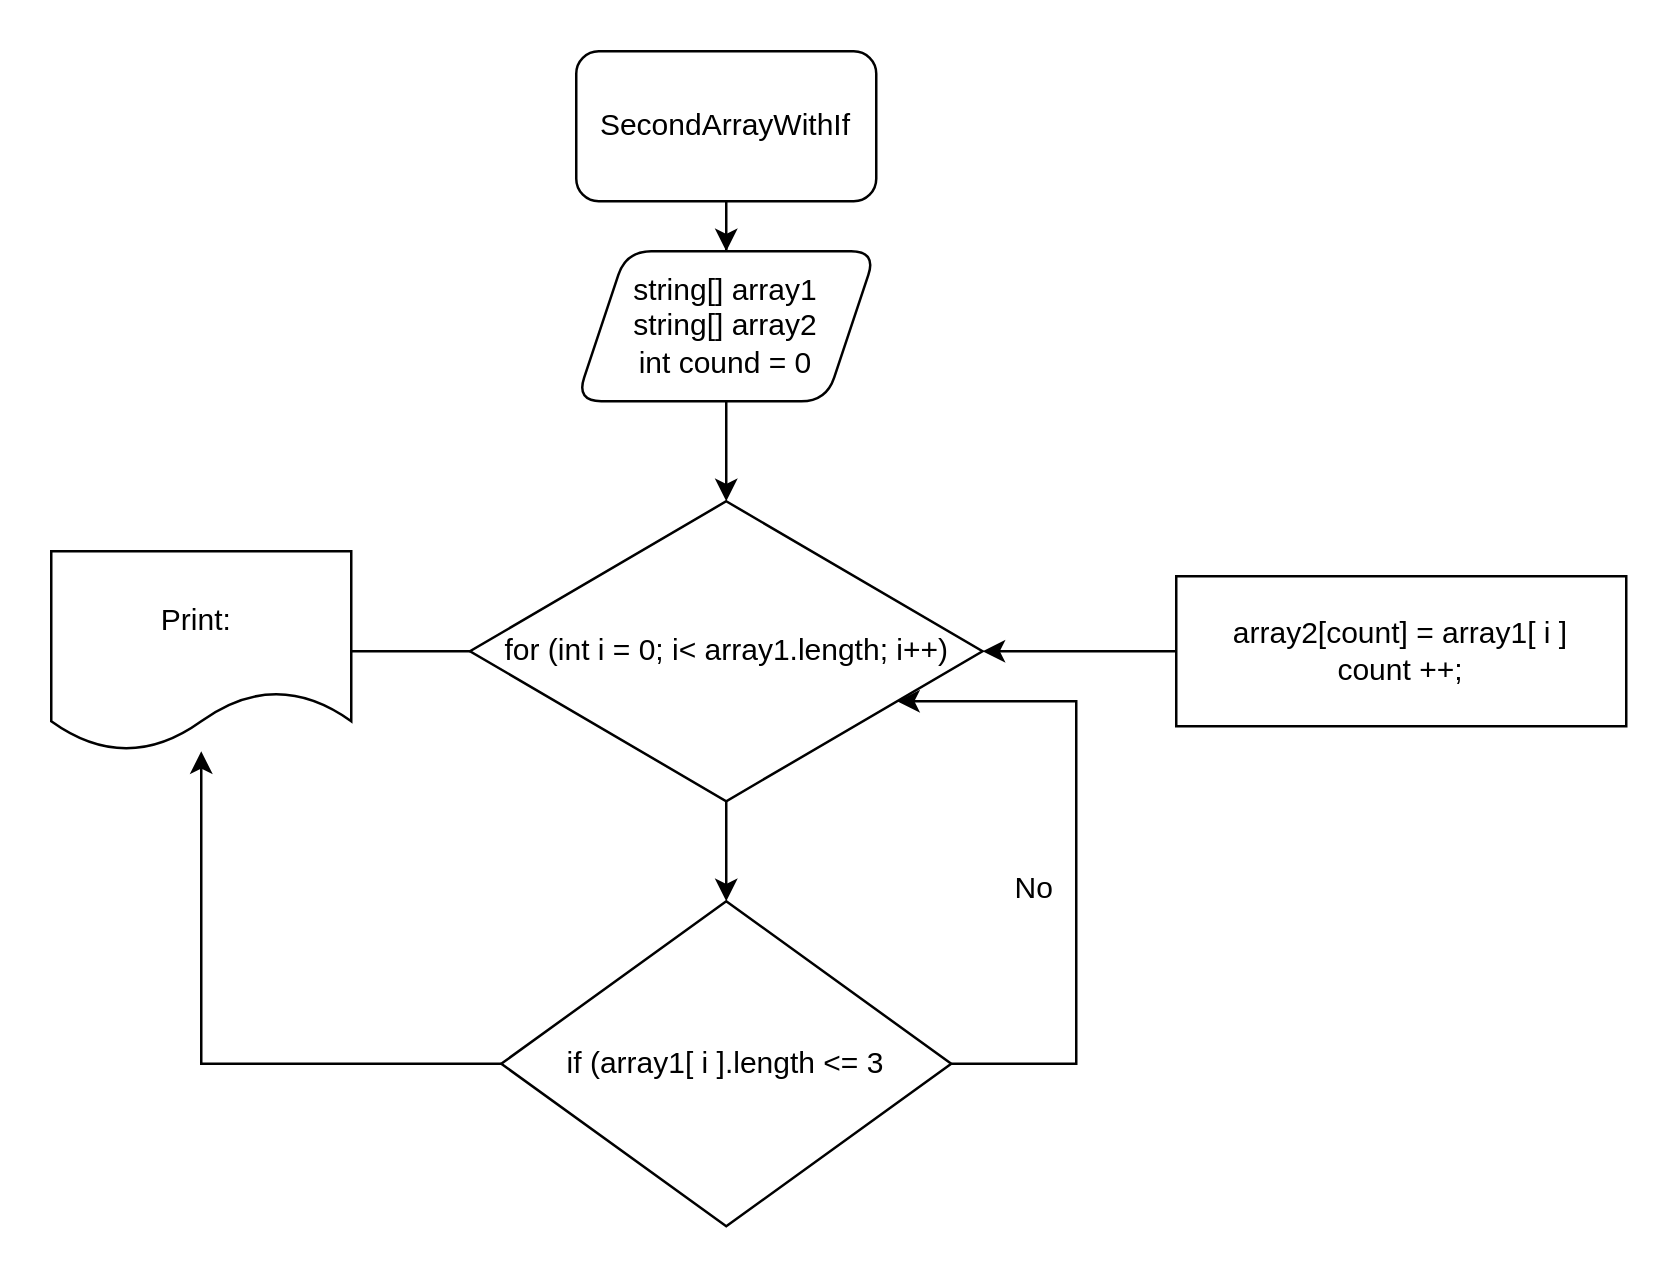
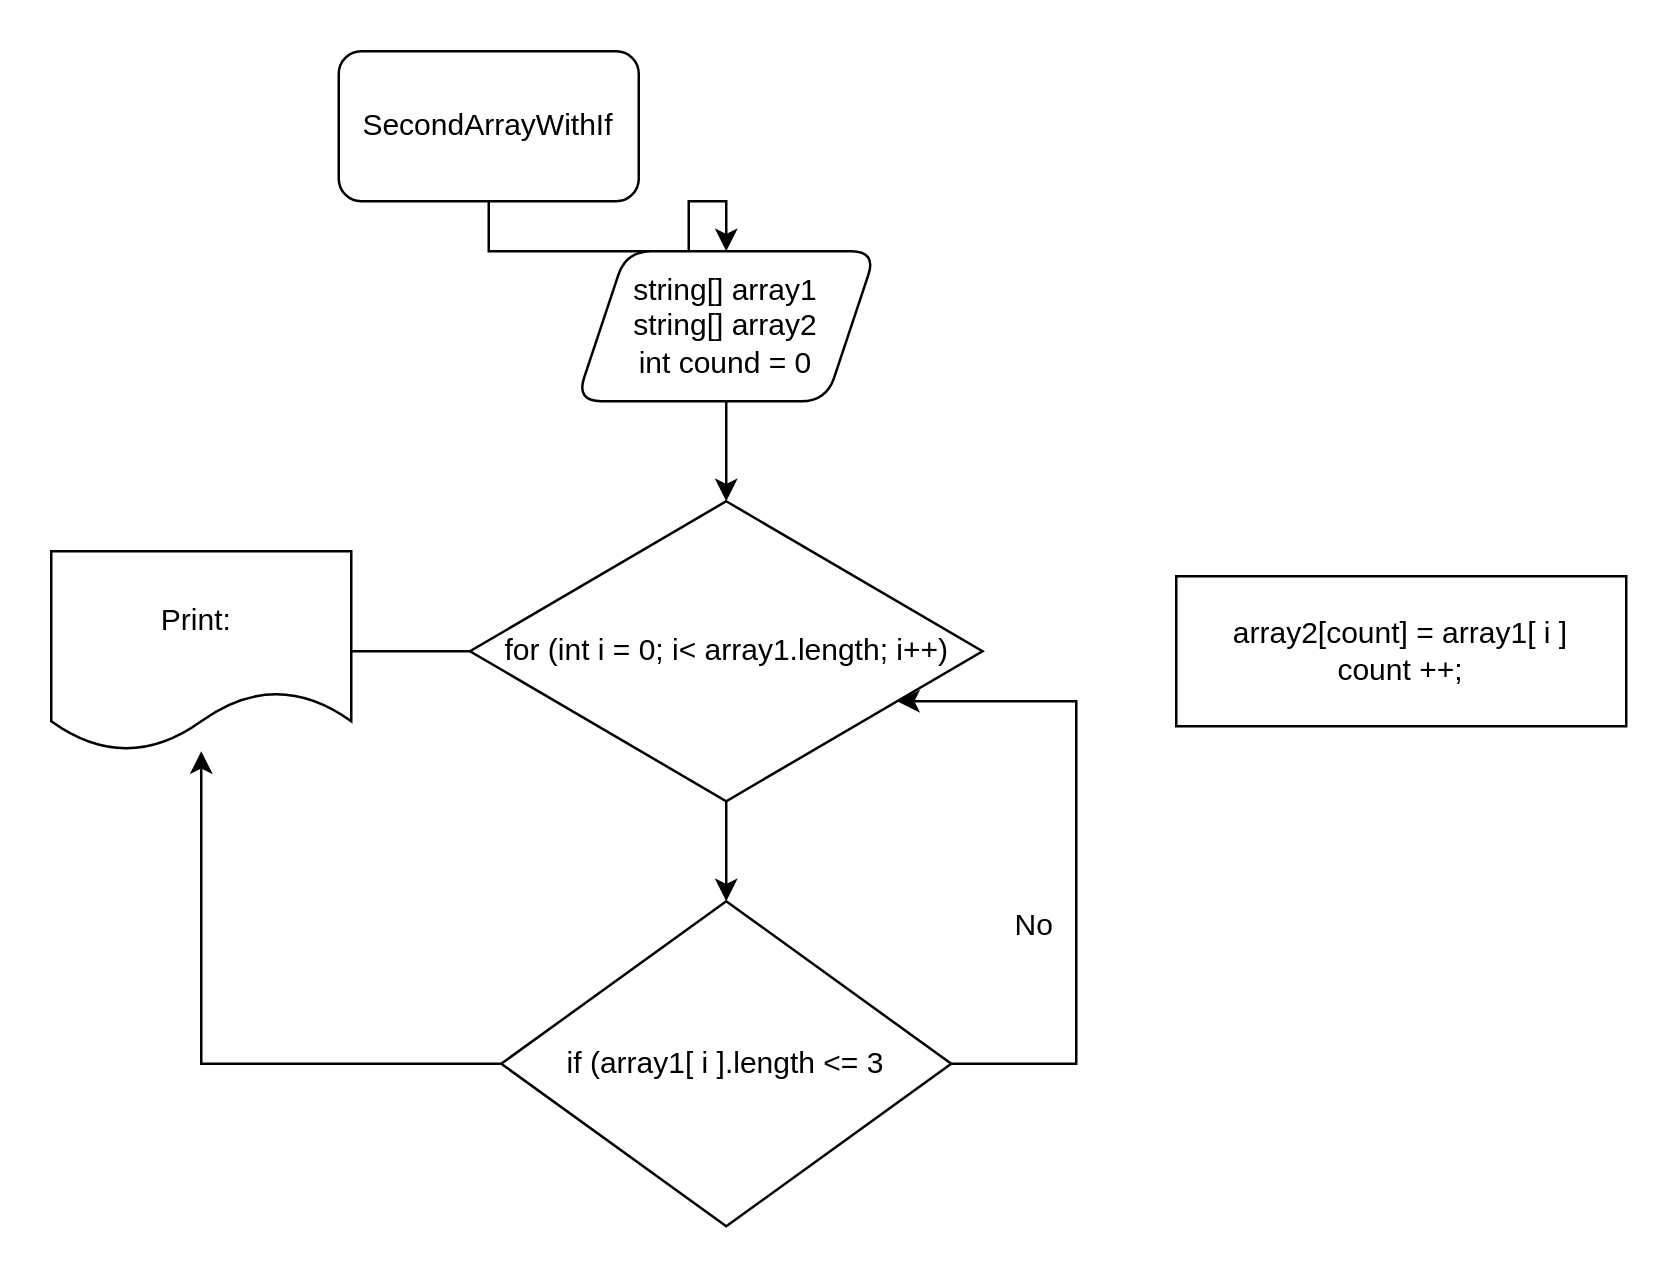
(726, 126) -> (489, 126)
(1088, 651) -> none
(1033, 889) -> (1033, 926)
